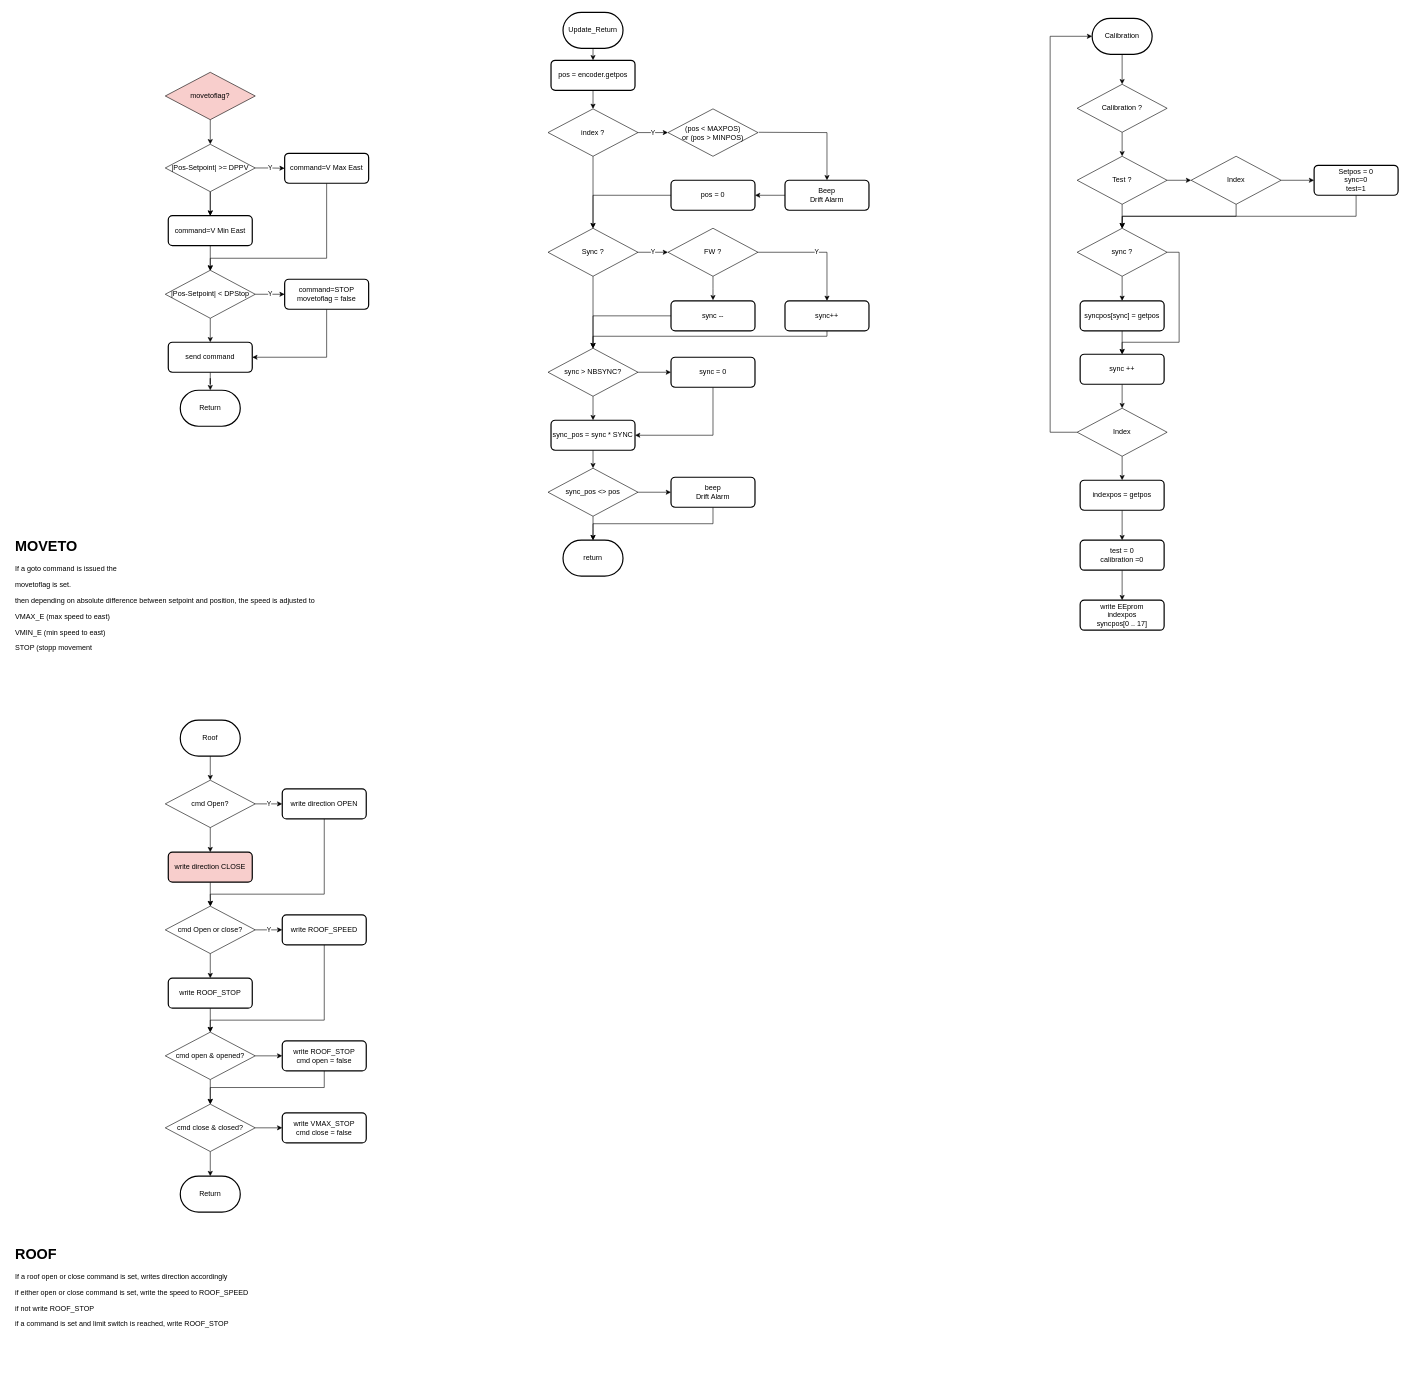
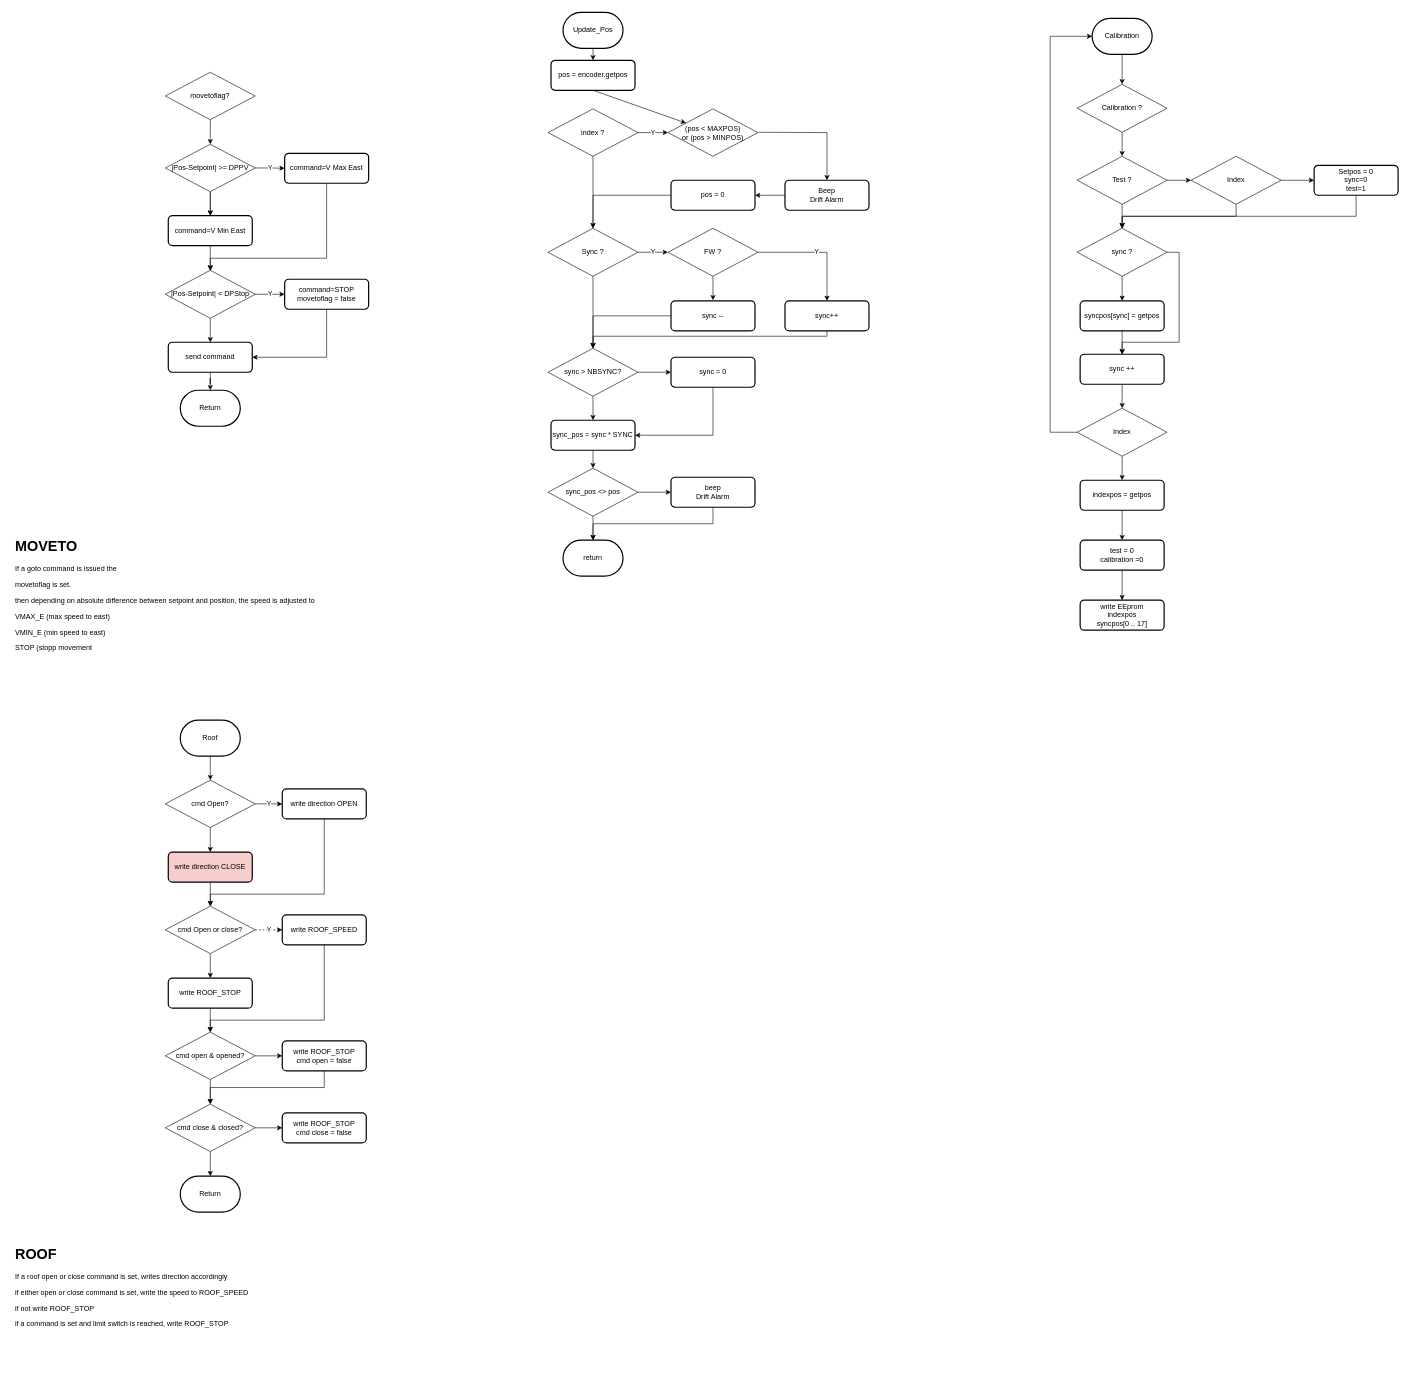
(593, 30) -> (593, 30)
(210, 96) -> (210, 96)
(593, 103) -> (638, 106)
(266, 930) -> (266, 930)
(324, 1128) -> (324, 1128)
